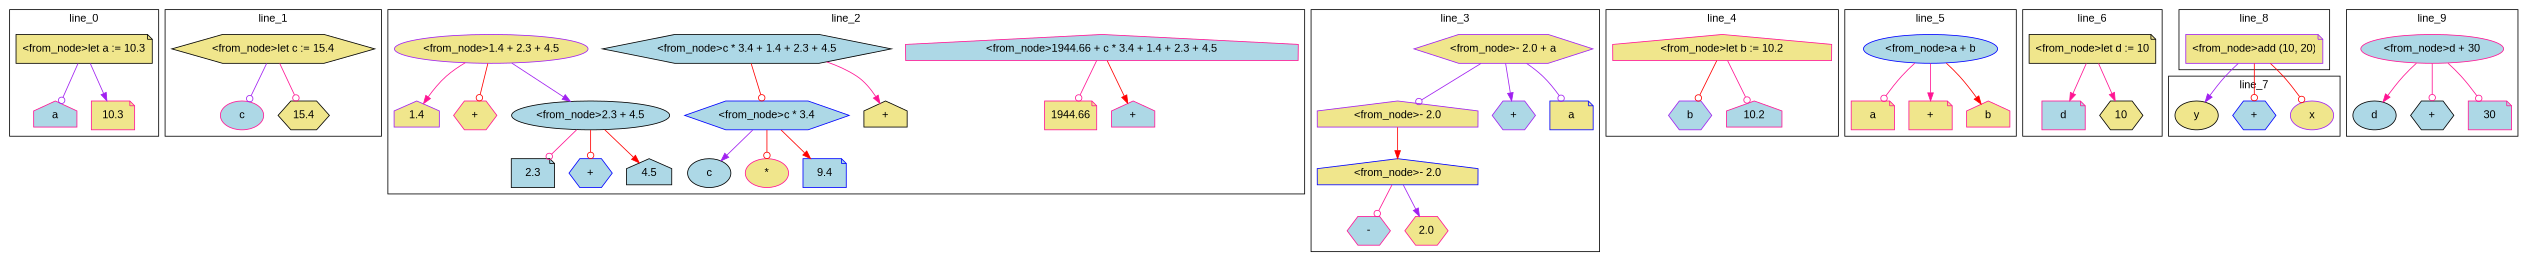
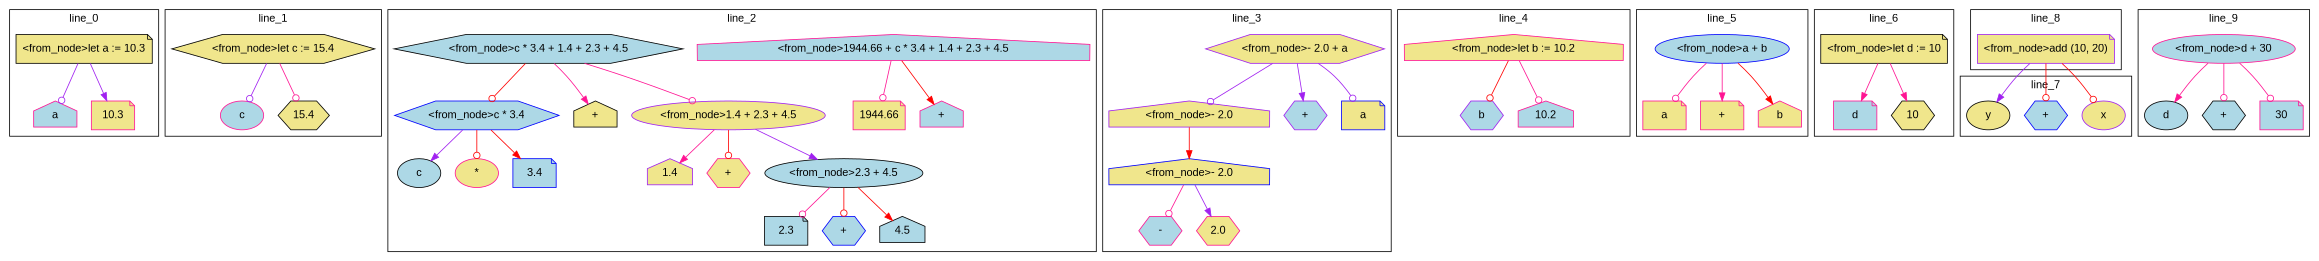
none -> (637, 81)
(825, 173) -> (535, 173)
